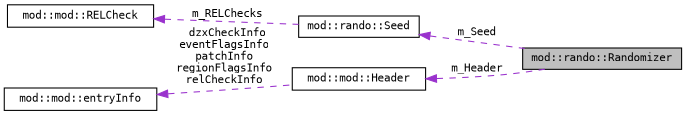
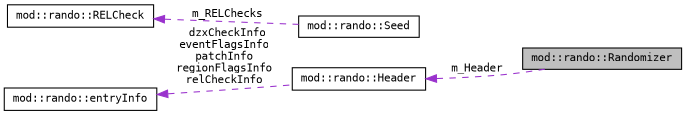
(81, 16) -> (81, 16)
(477, 42) -> none
(359, 79) -> (359, 79)
(81, 99) -> (81, 99)
